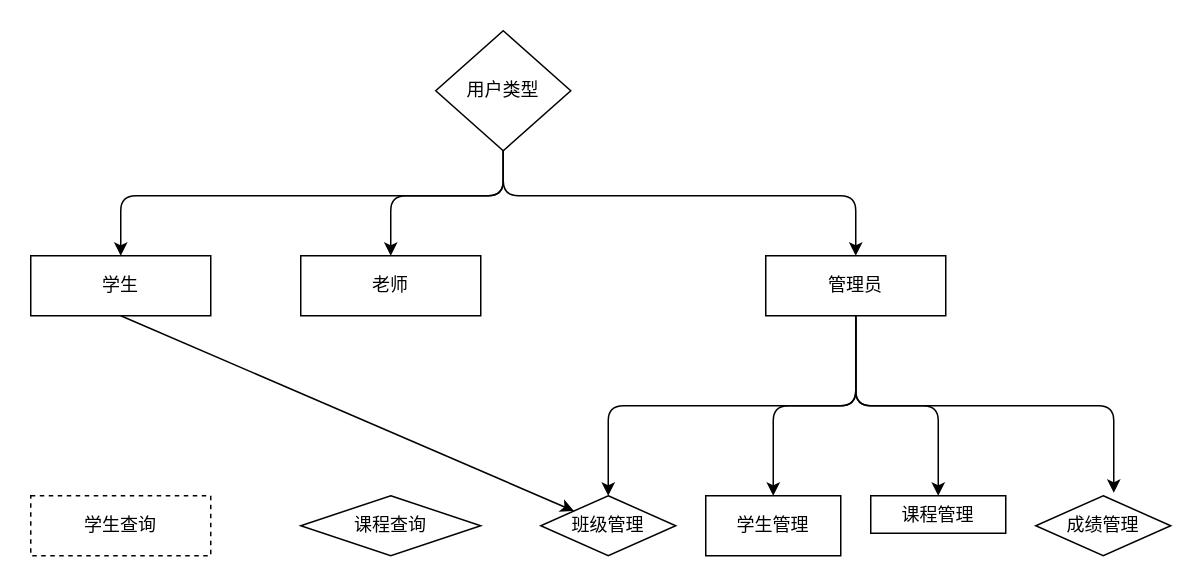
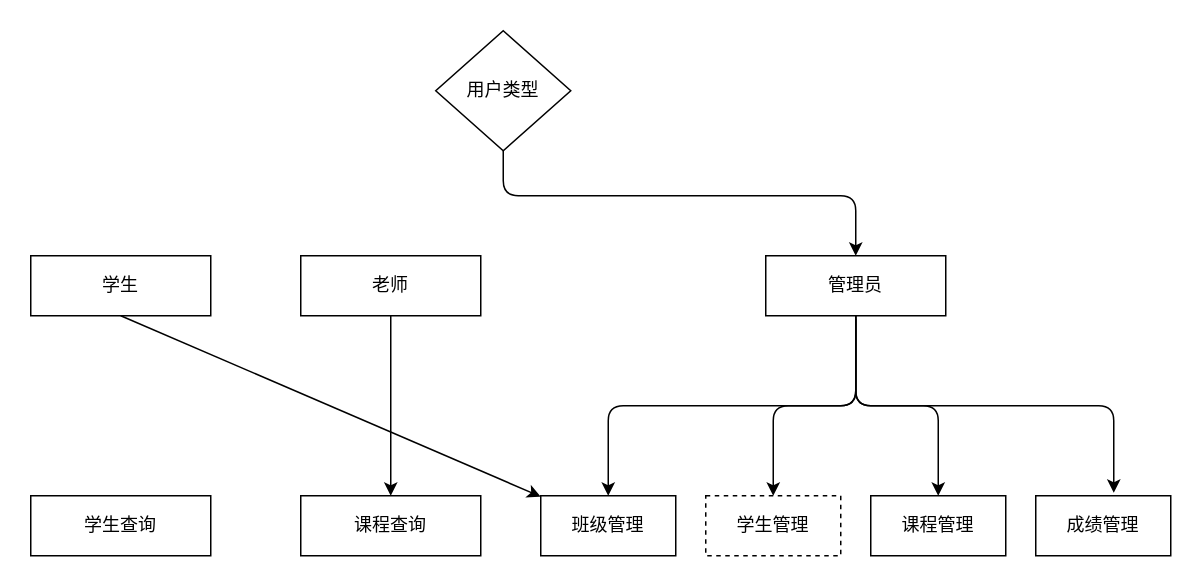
(238, 196) -> none
(391, 221) -> none
none -> (391, 401)
(938, 515) -> (938, 526)
(121, 526) -> (121, 526)
(391, 526) -> (391, 526)
(608, 526) -> (608, 526)
(773, 526) -> (773, 526)
(1103, 526) -> (1103, 526)
